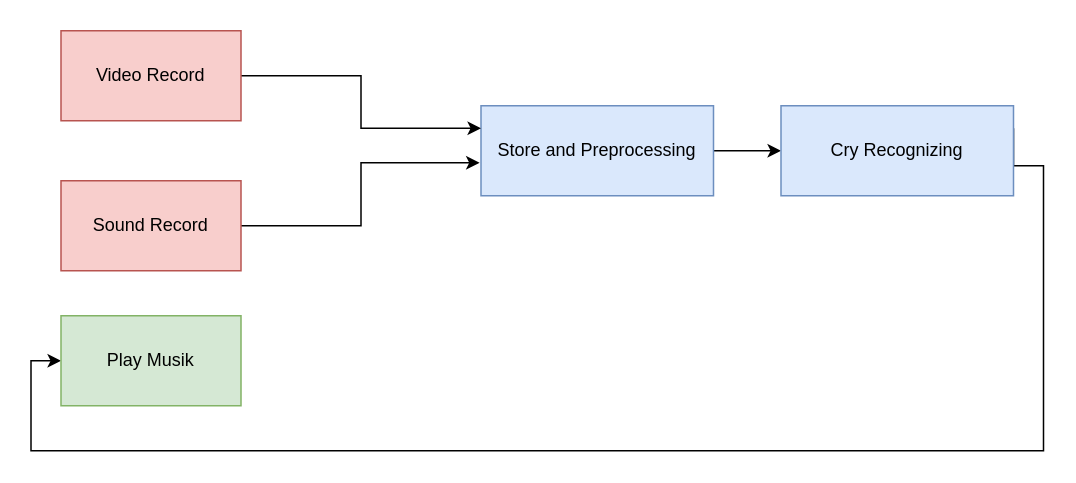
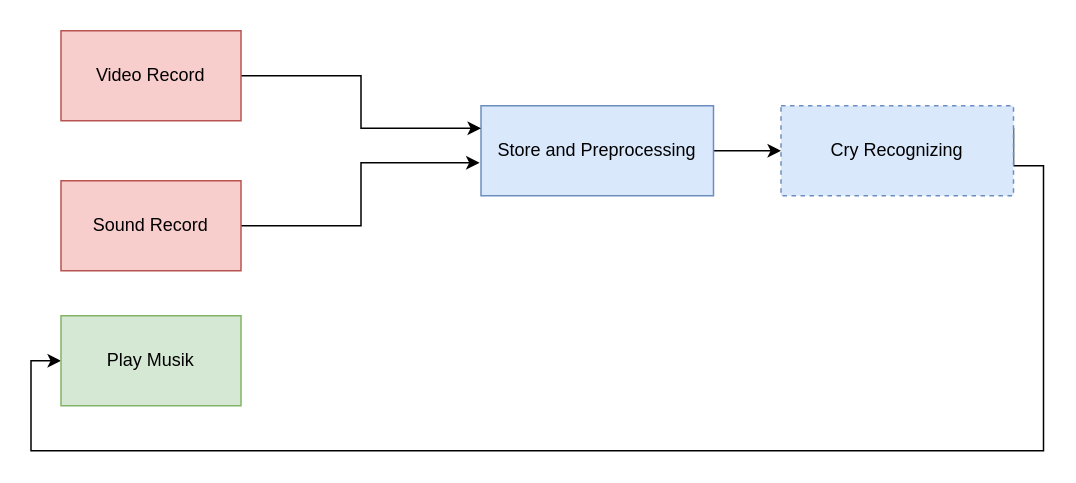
(897, 151) -> (897, 151)
